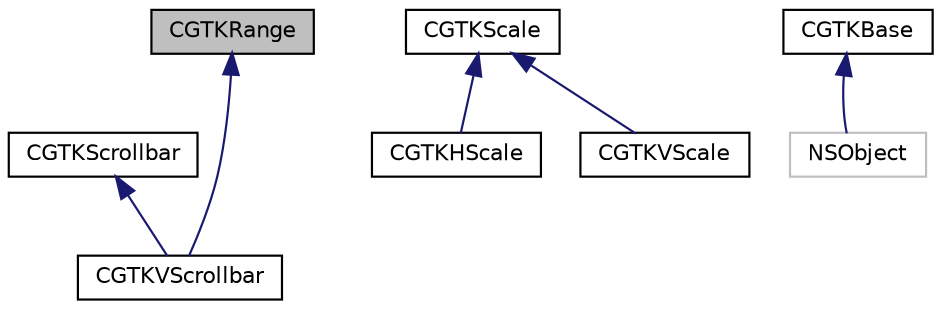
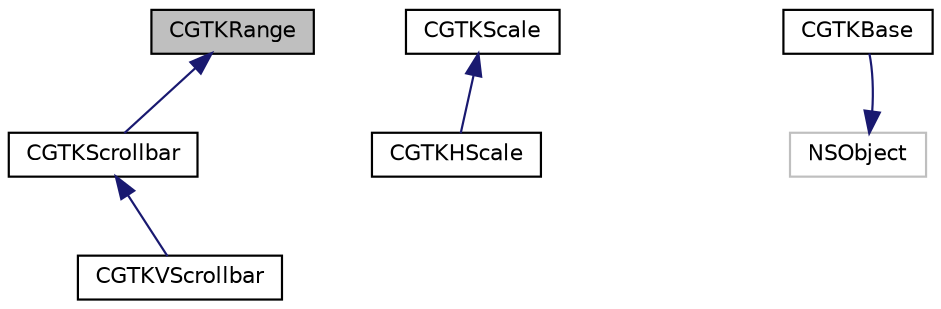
(843, 105) -> (873, 82)
(665, 155) -> none
(219, 168) -> (160, 101)
